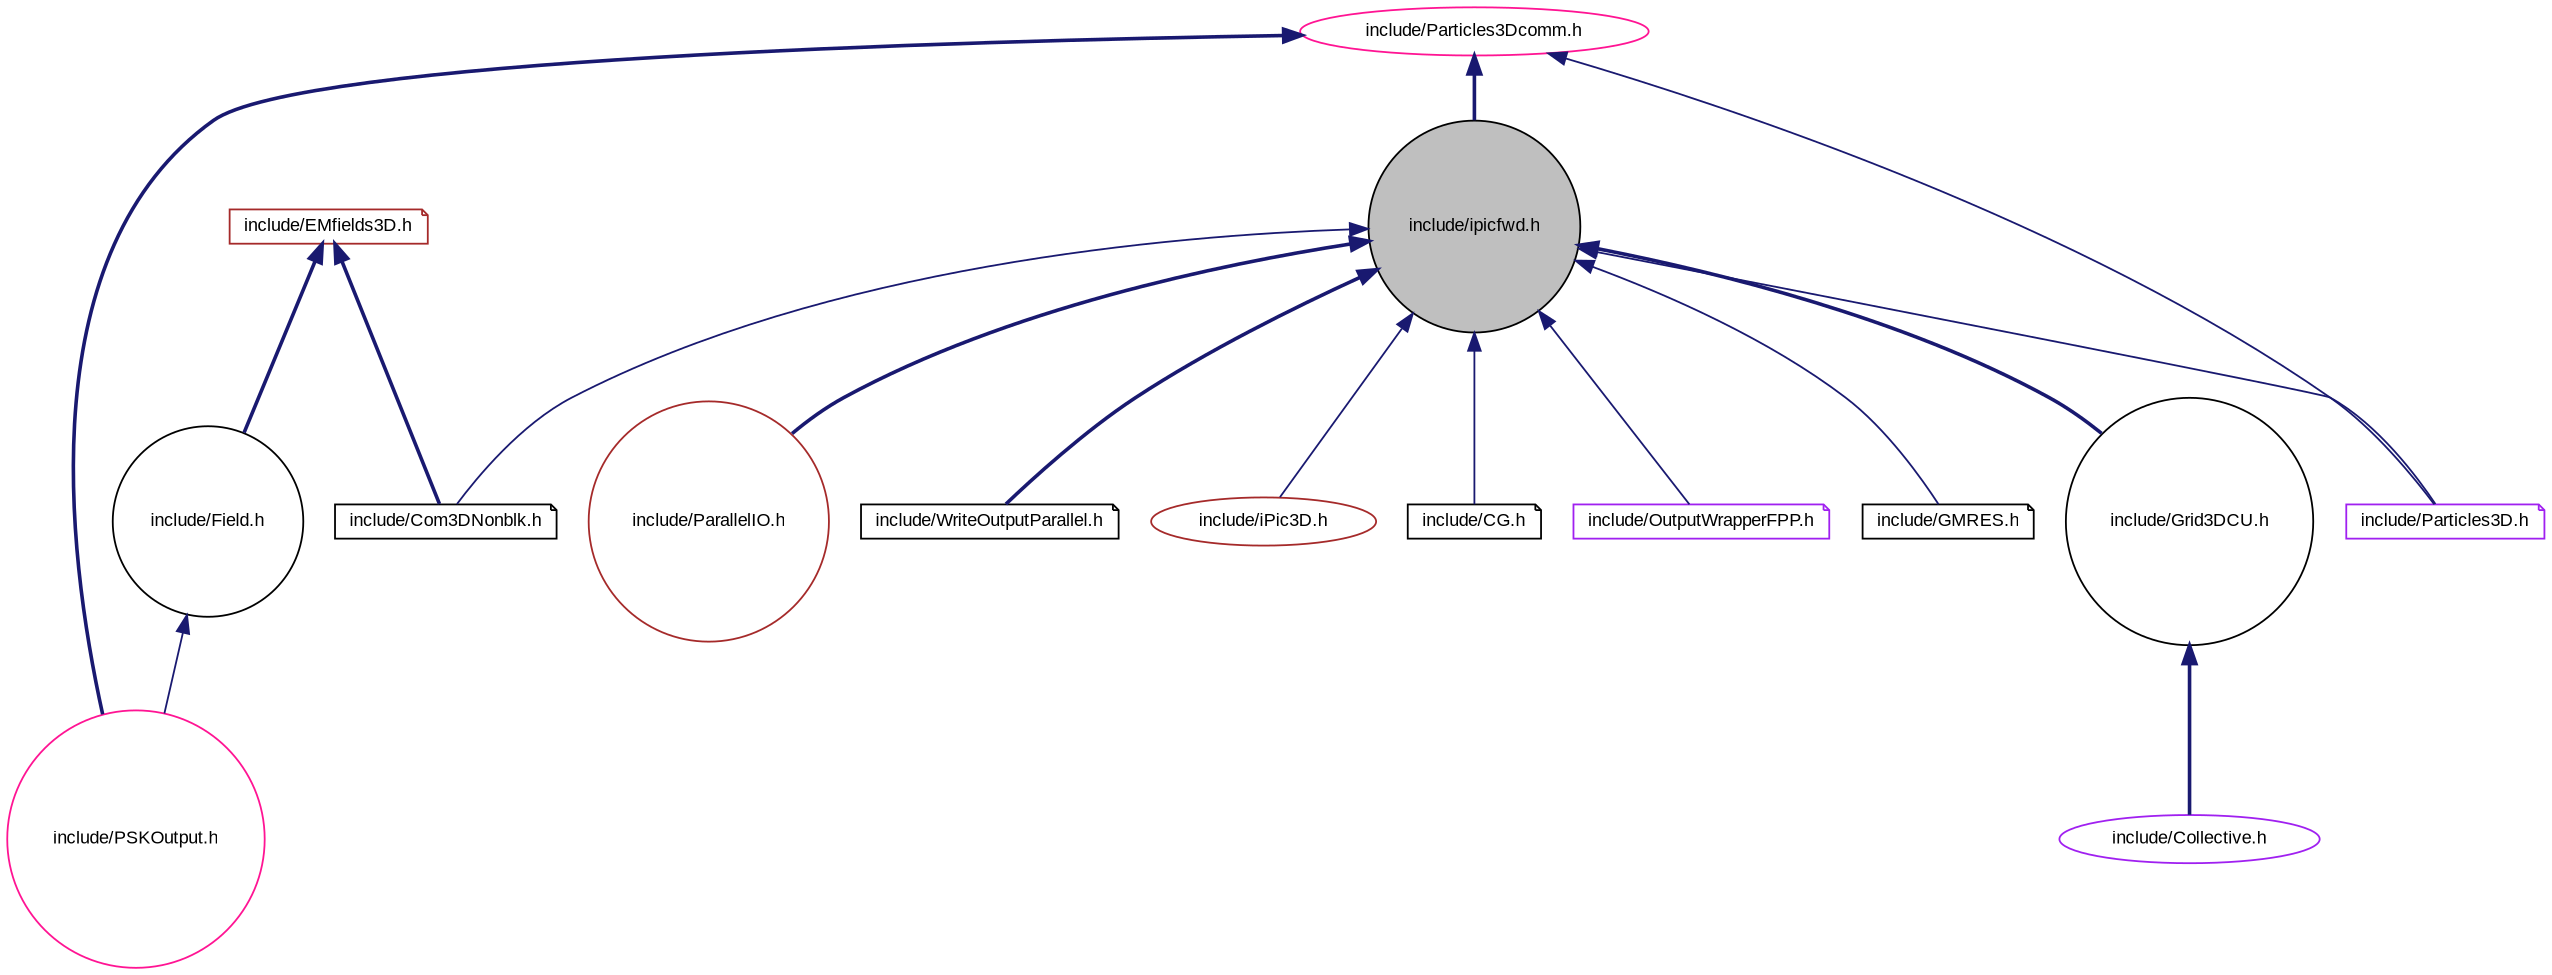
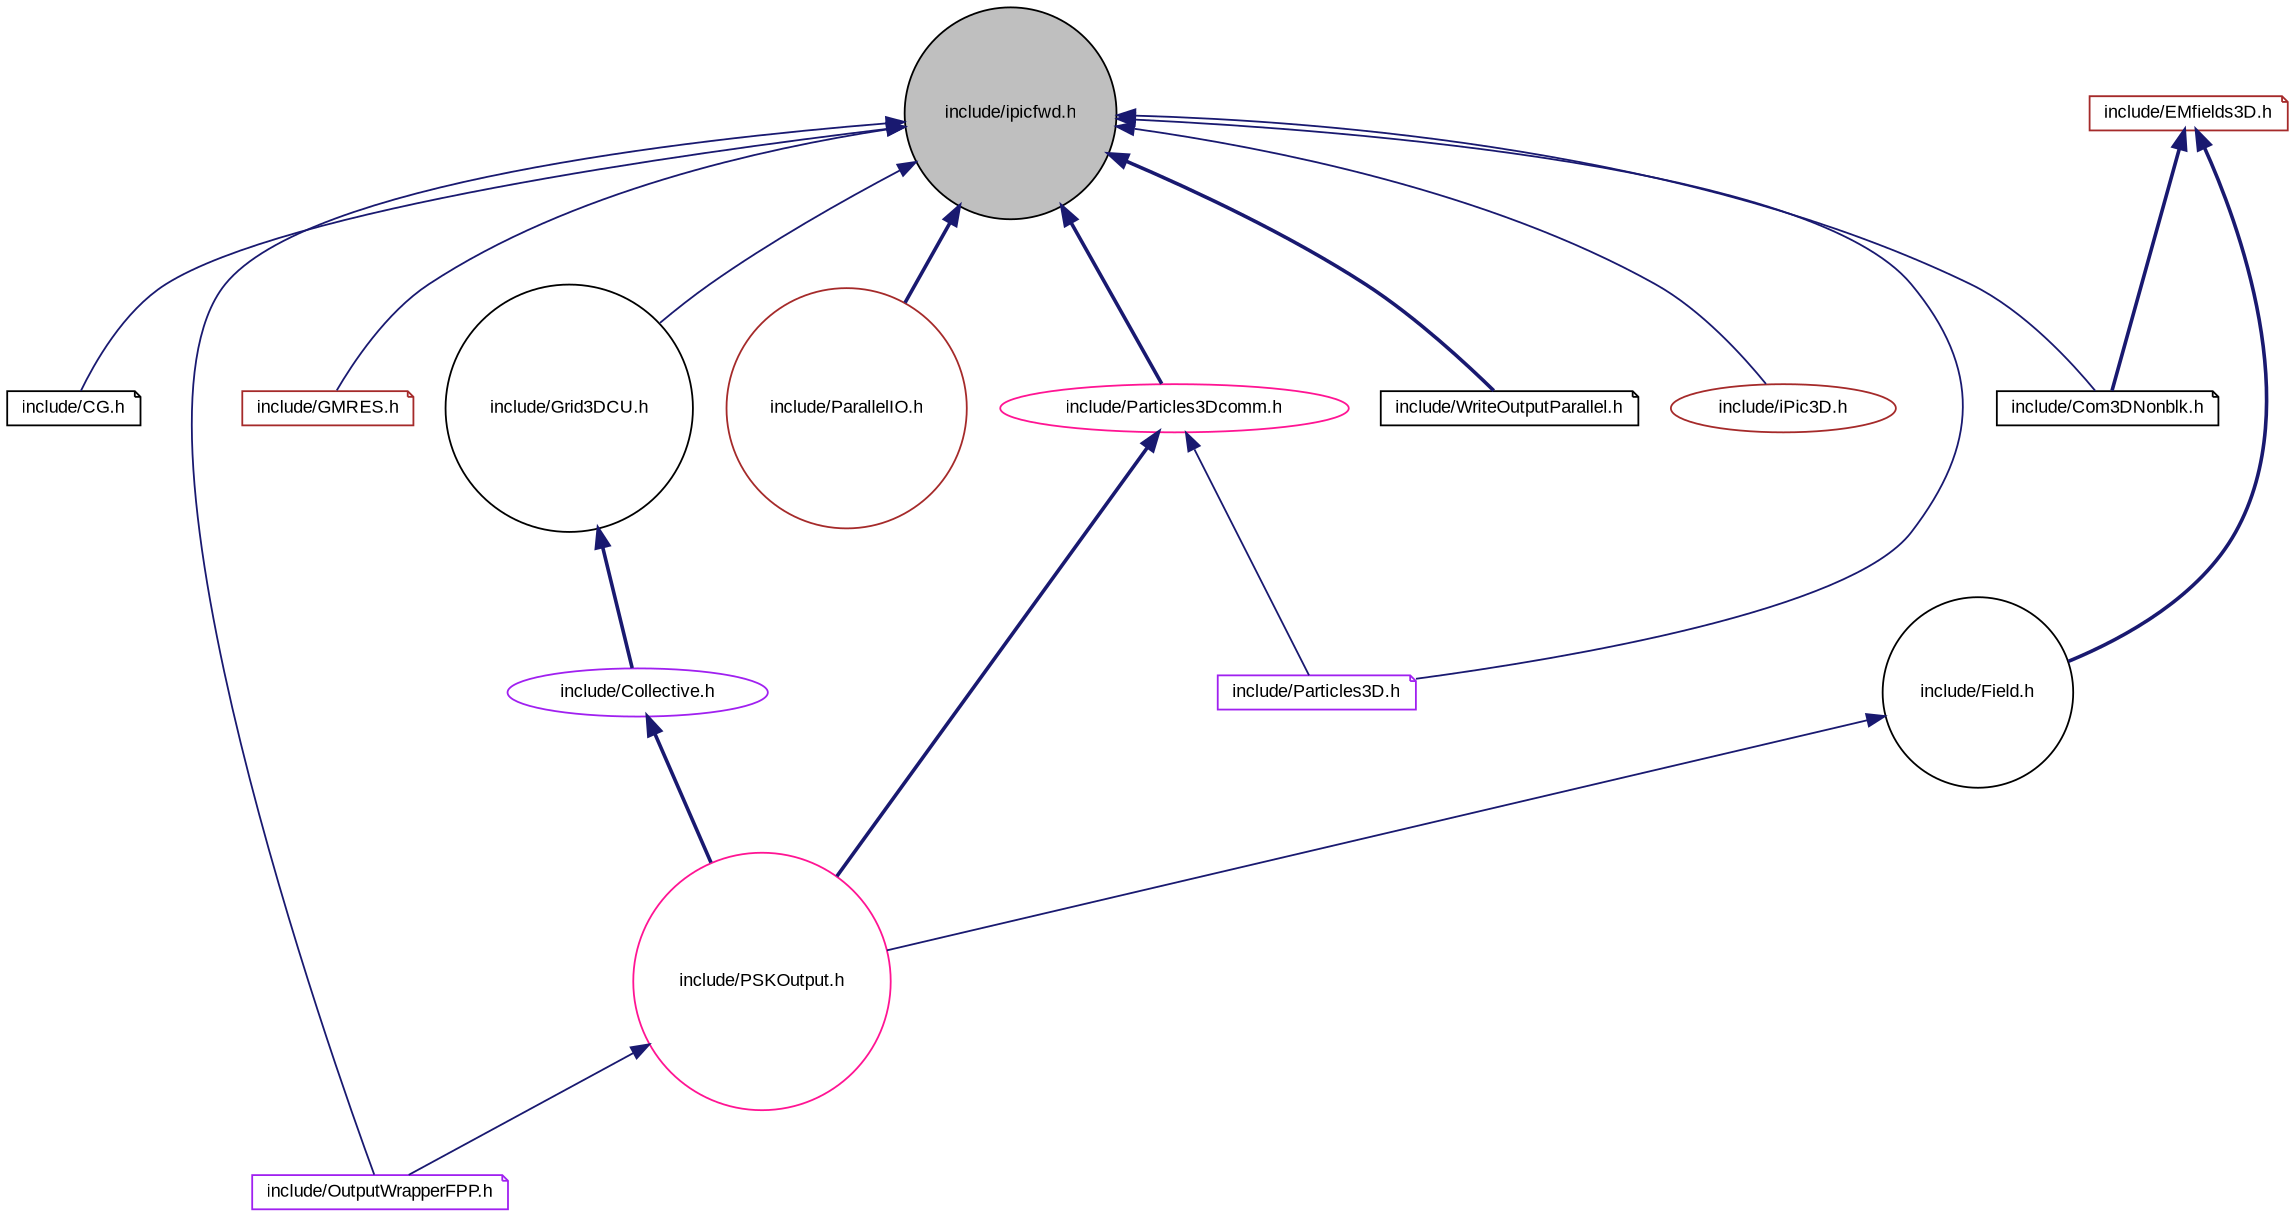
(1474, 97) -> (1116, 303)
(1859, 317) -> (776, 241)
(1948, 522) -> (328, 408)
none -> (683, 798)
none -> (521, 1114)
